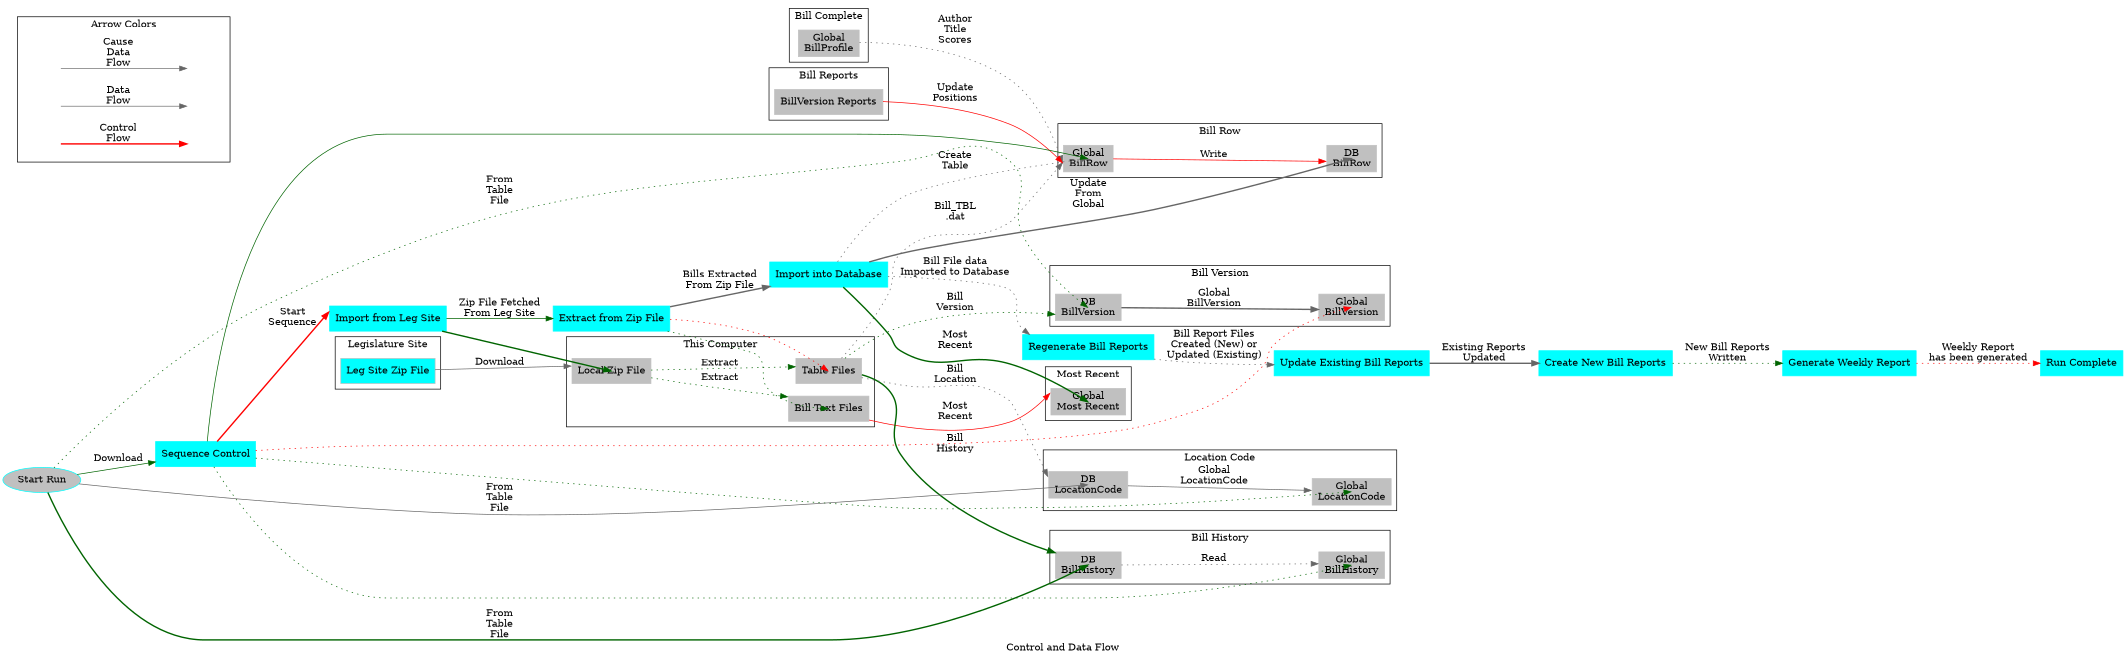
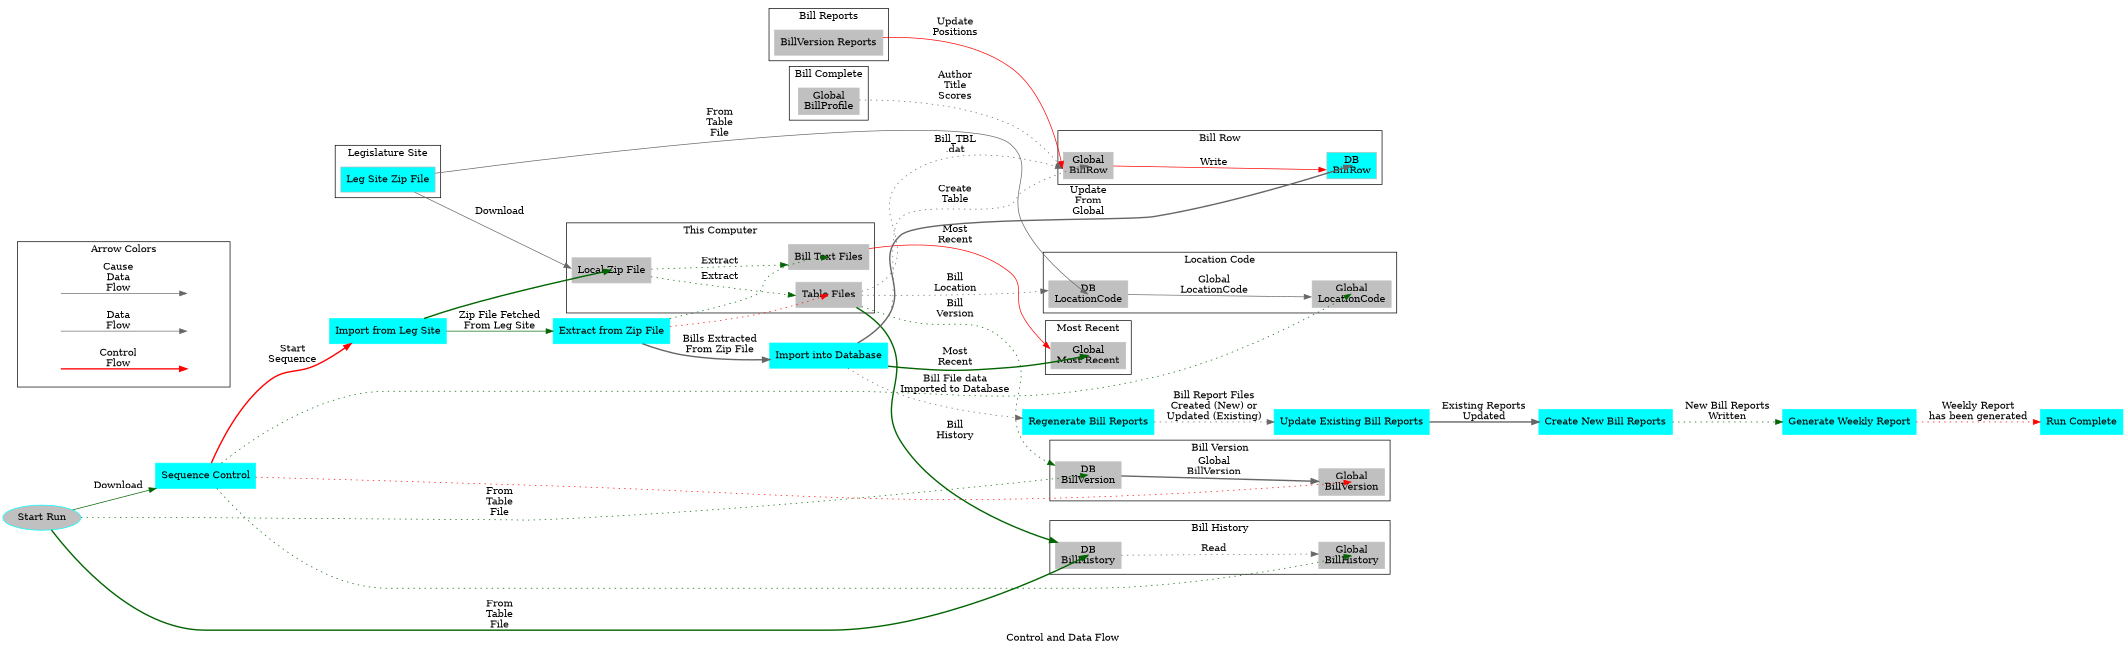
(542, 134) -> none
(1352, 159) -> (1352, 166)
(580, 514) -> (809, 134)
